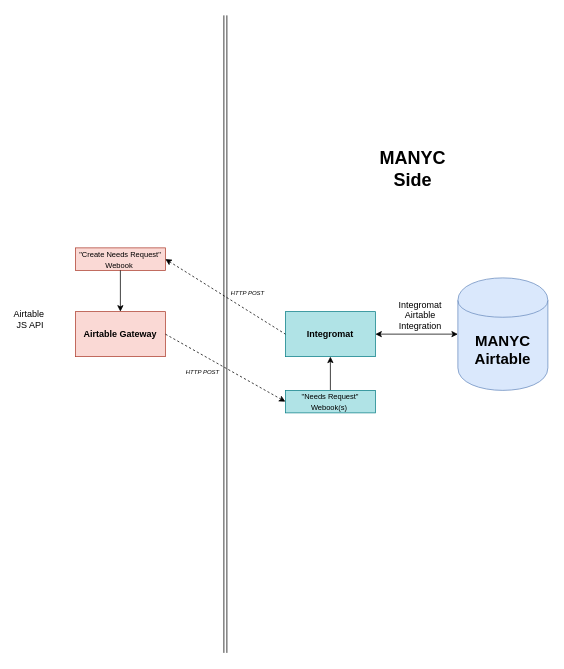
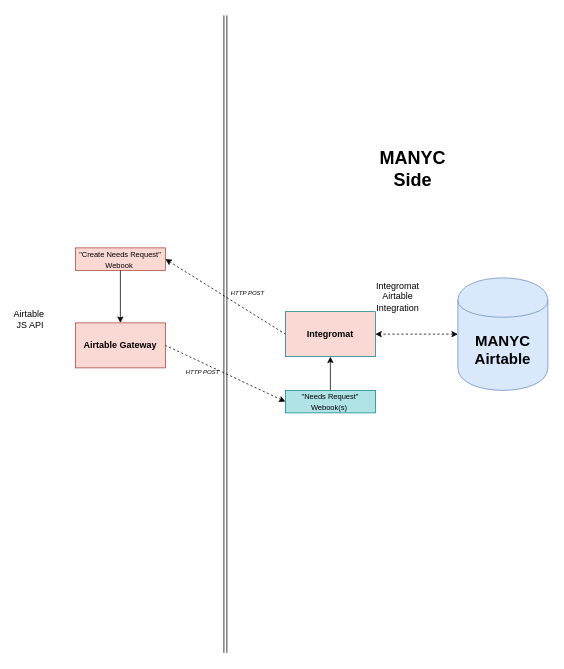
(420, 315) -> (398, 297)
(120, 334) -> (120, 345)
(330, 334) -> (330, 334)
(417, 334) -> (417, 334)
